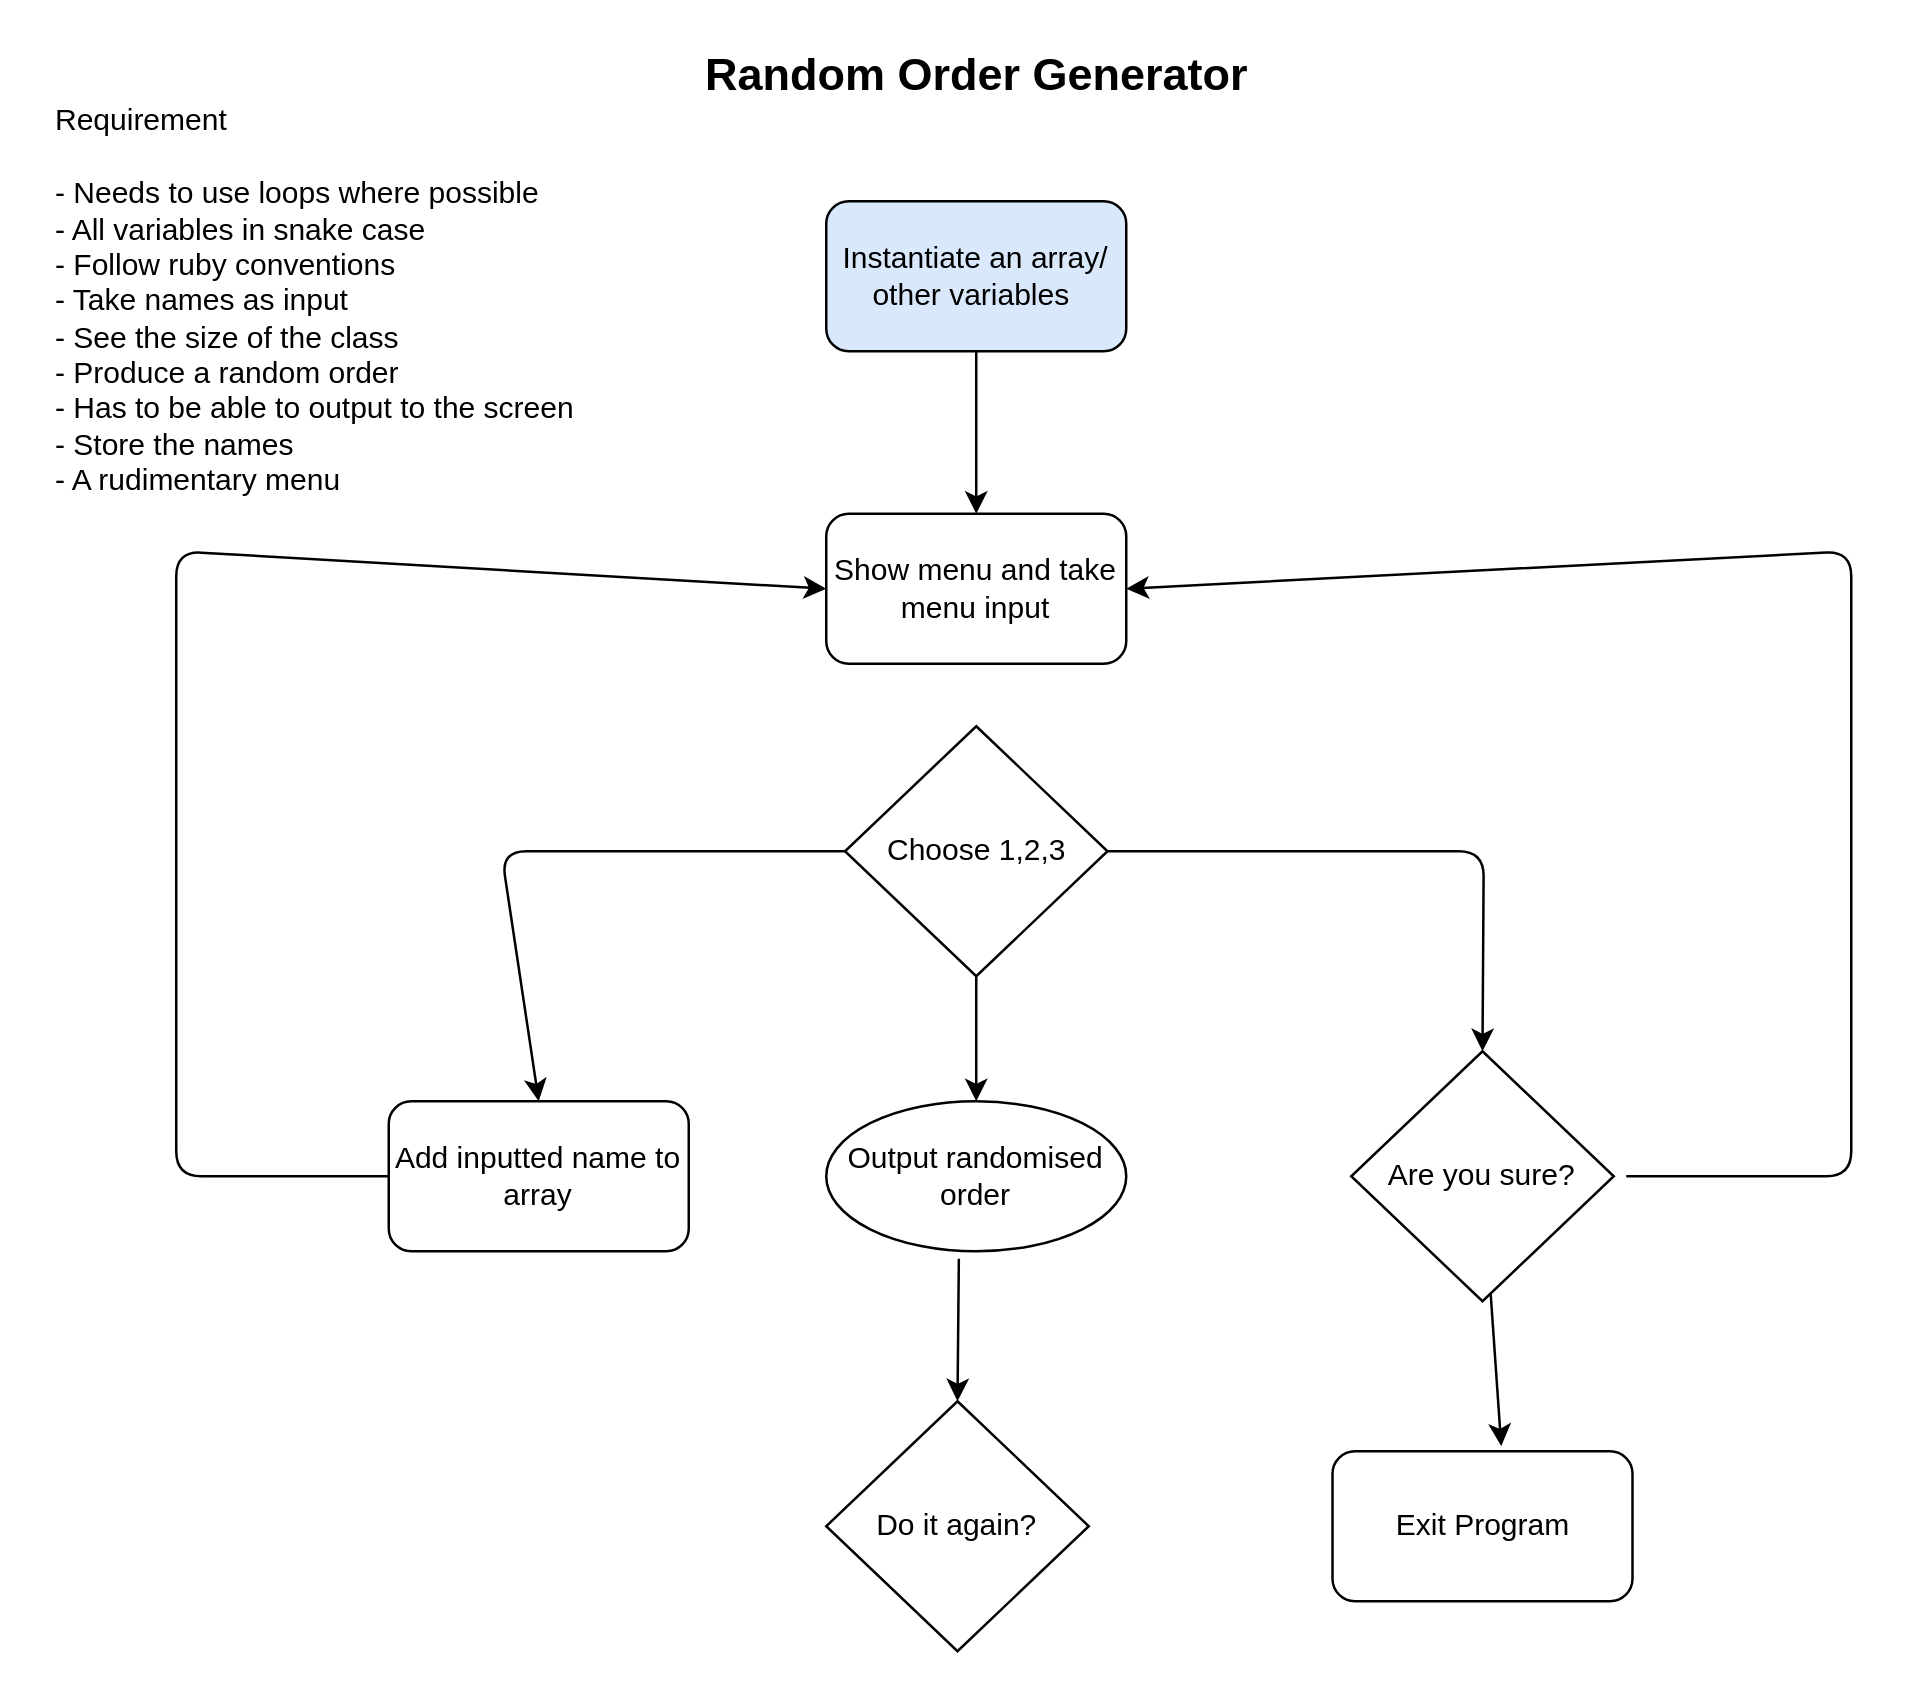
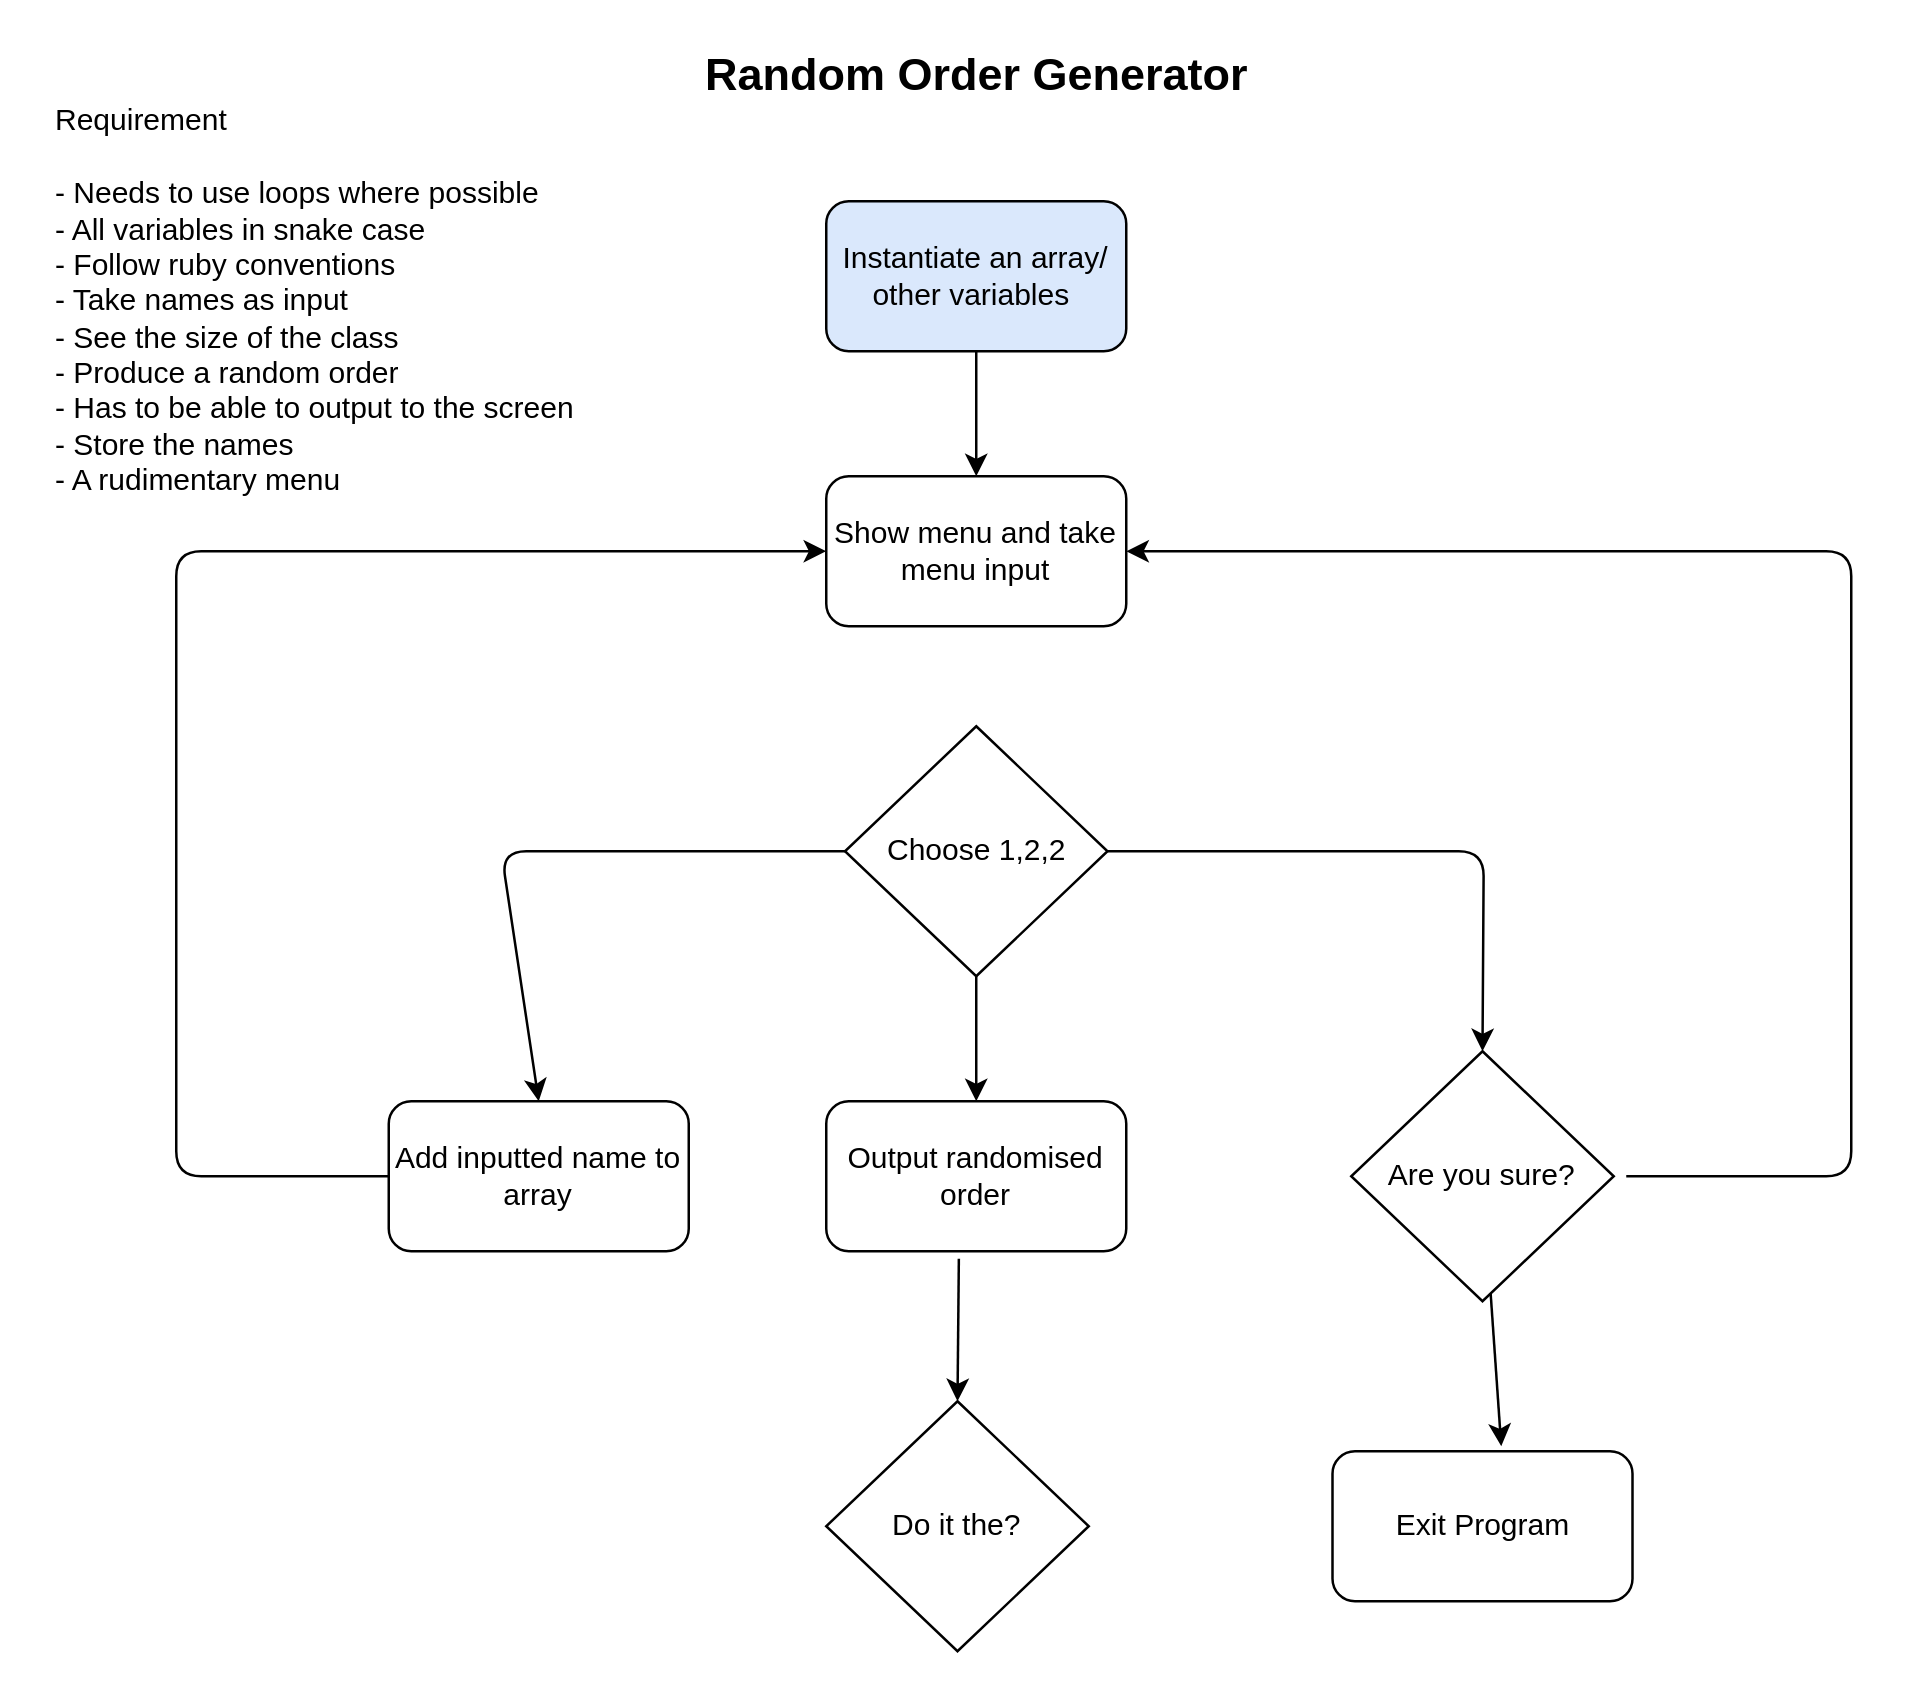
(976, 589) -> (976, 551)
(978, 851) -> (978, 851)
(976, 1176) -> (976, 1176)
(958, 1526) -> (958, 1526)
